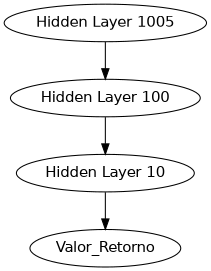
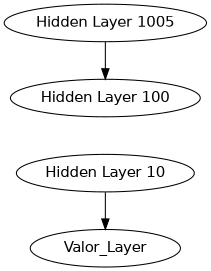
(105, 130) -> none
(105, 248) -> (105, 248)
